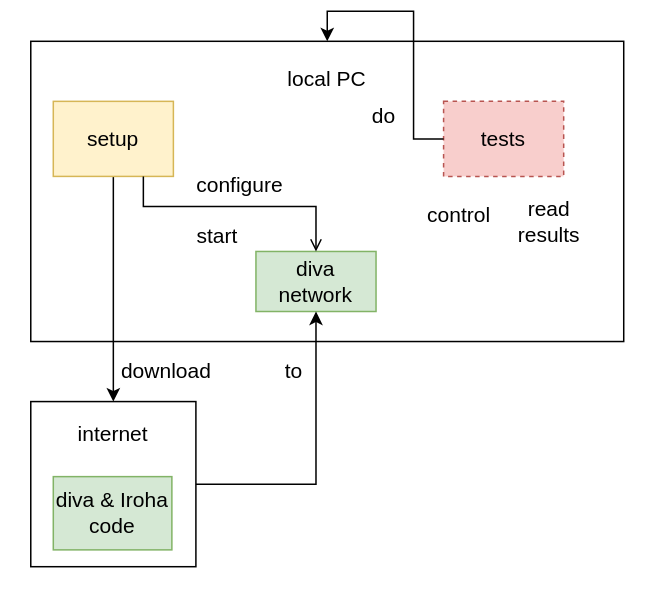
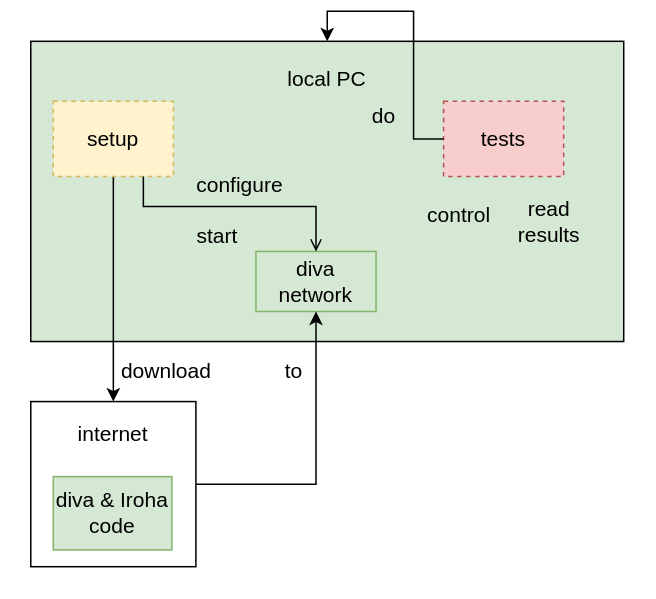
(113, 139) -> (113, 139)
(327, 191) -> (327, 191)
